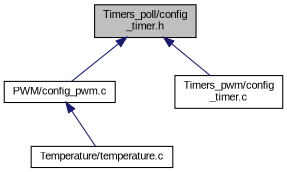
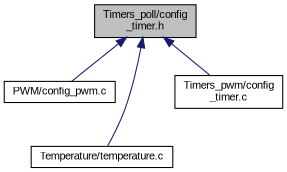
(84, 129) -> (128, 99)
